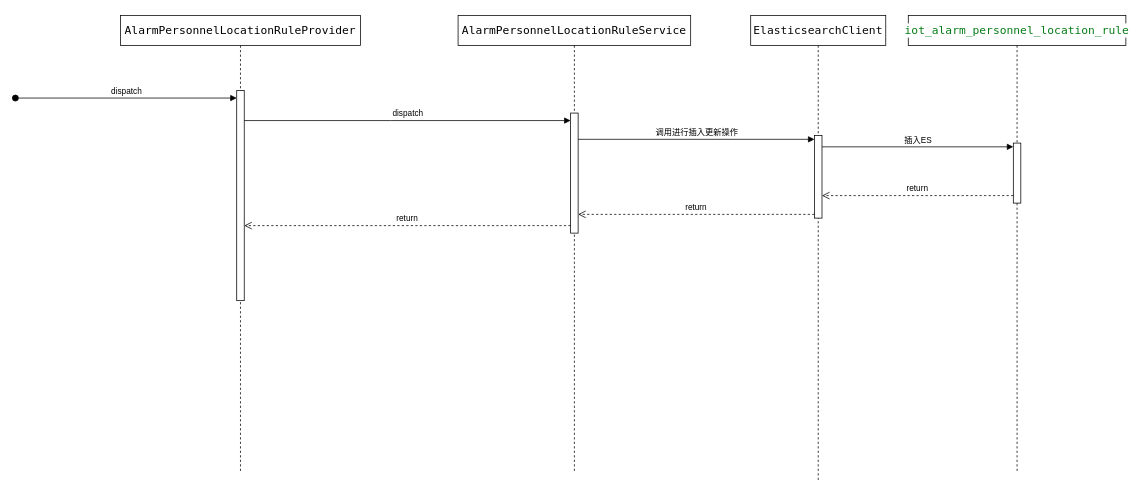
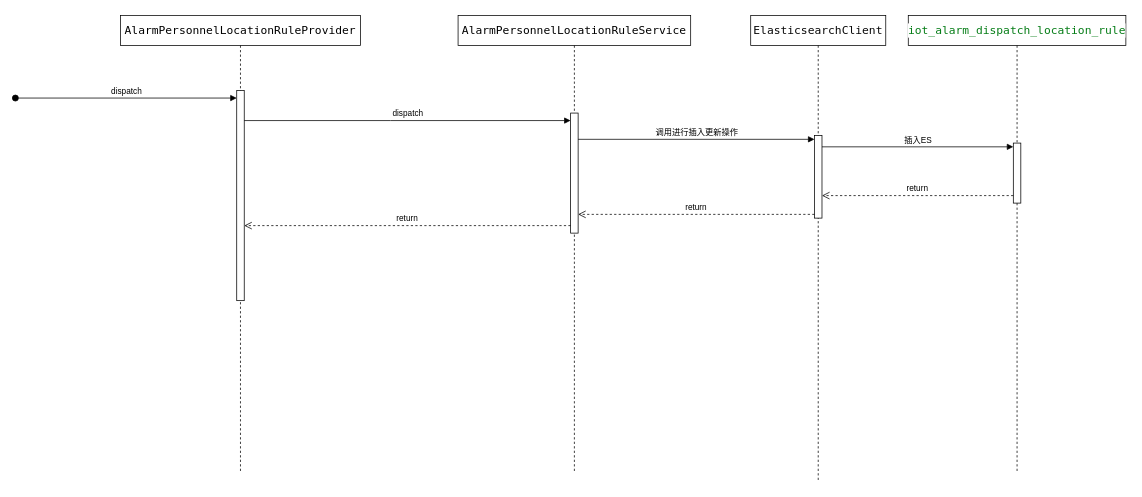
(1017, 30) -> (1017, 30)
